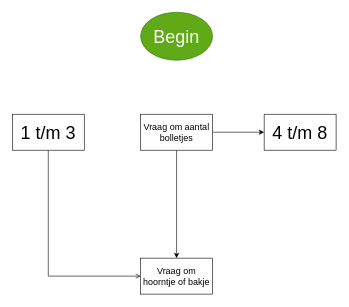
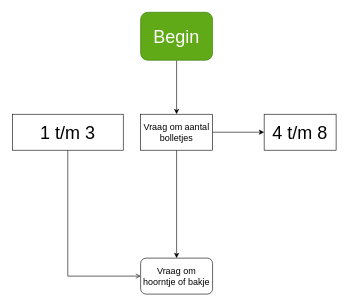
(177, 36) -> (177, 36)
none -> (177, 85)
(48, 132) -> (68, 132)
(177, 276) -> (177, 276)
